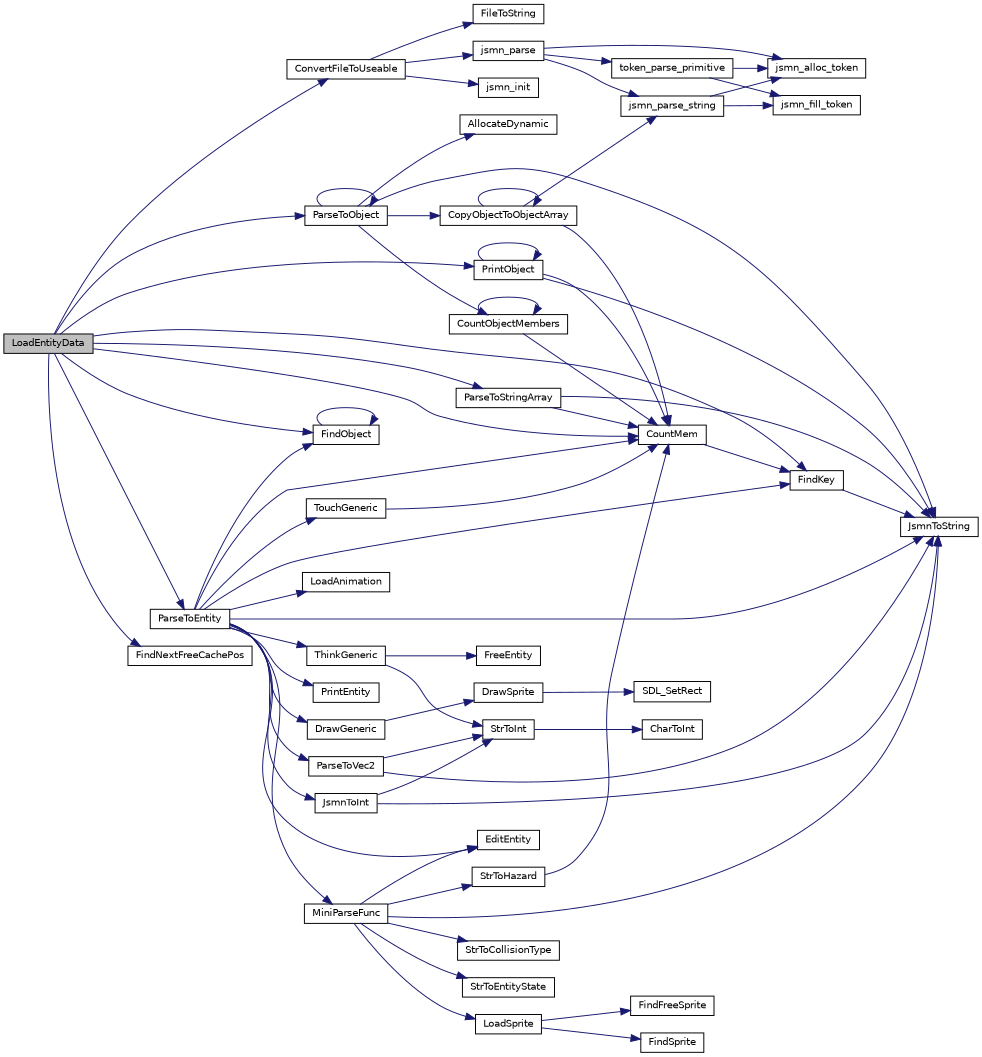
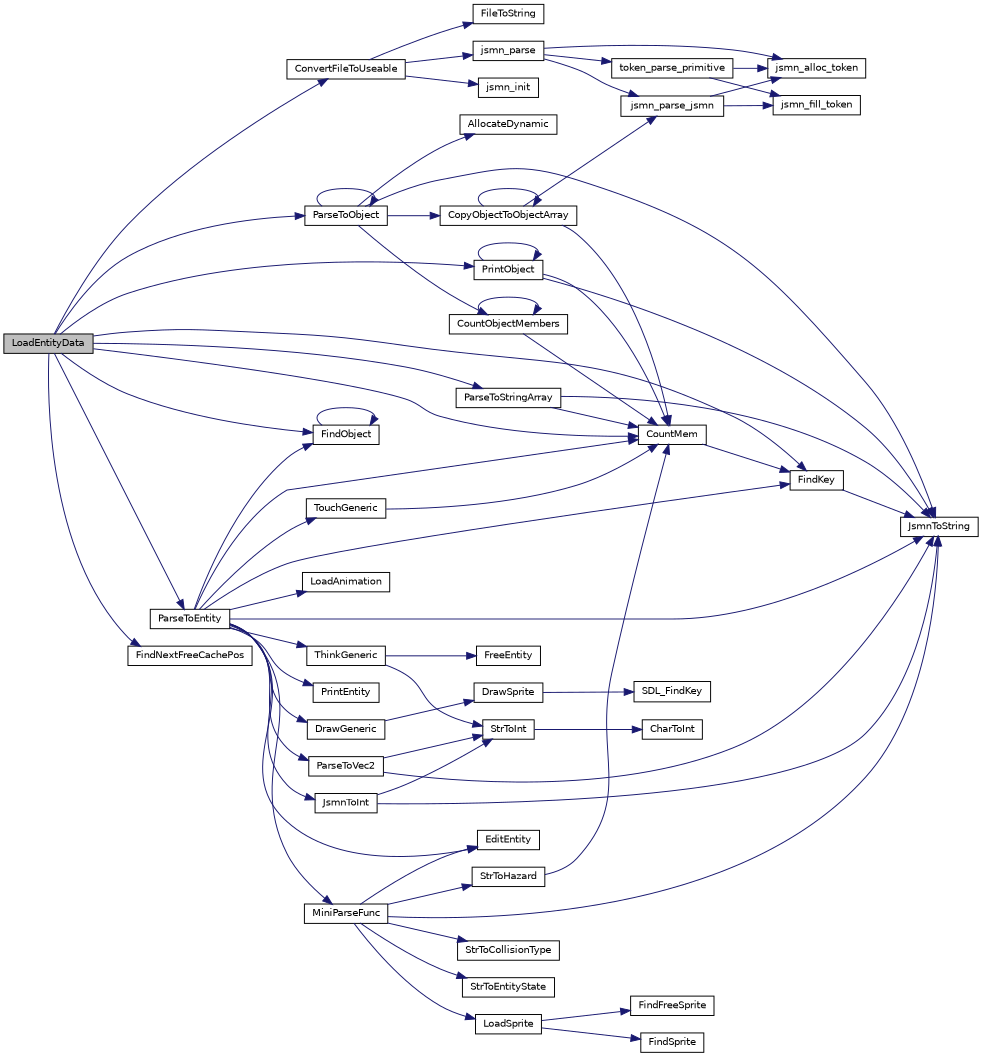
(672, 106) -> (672, 106)
(672, 692) -> (672, 692)
